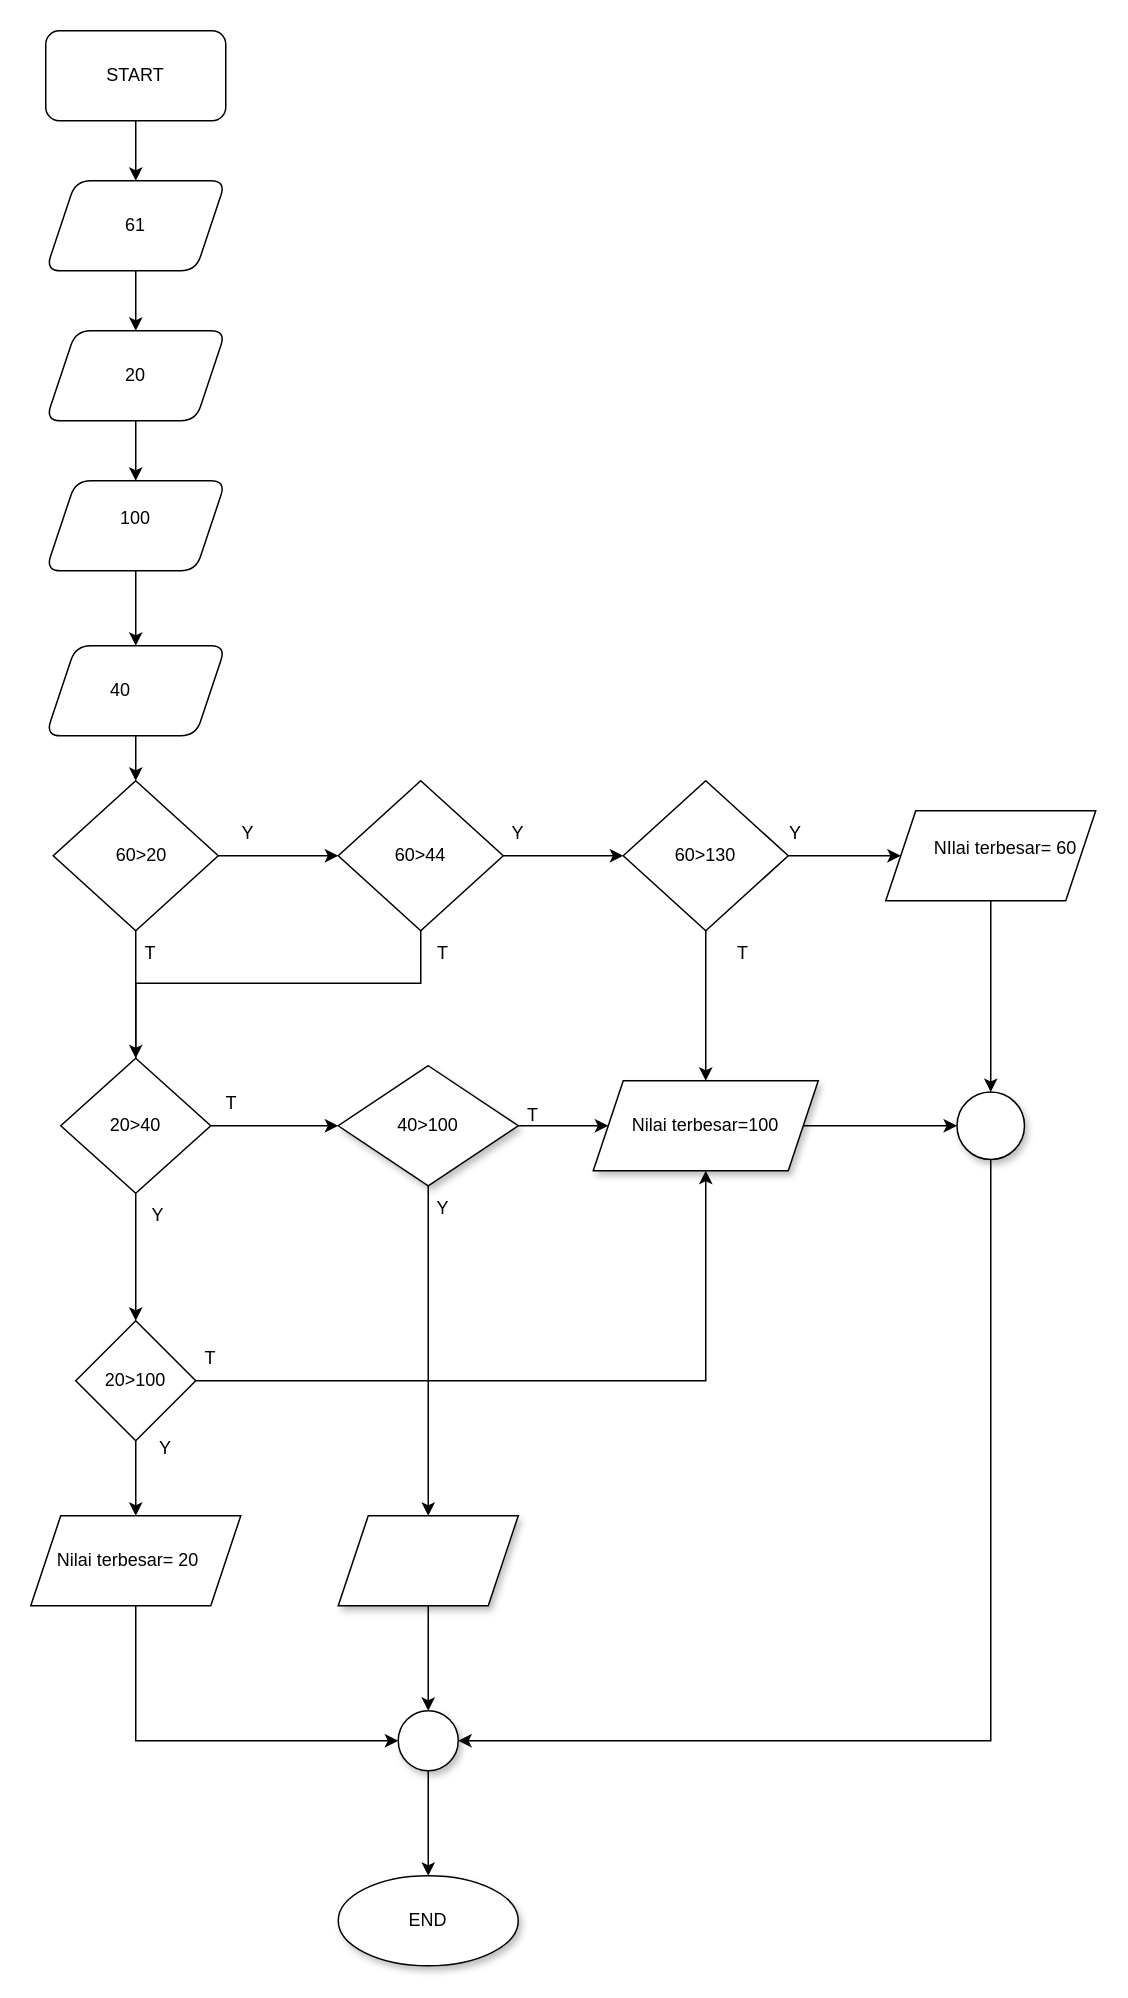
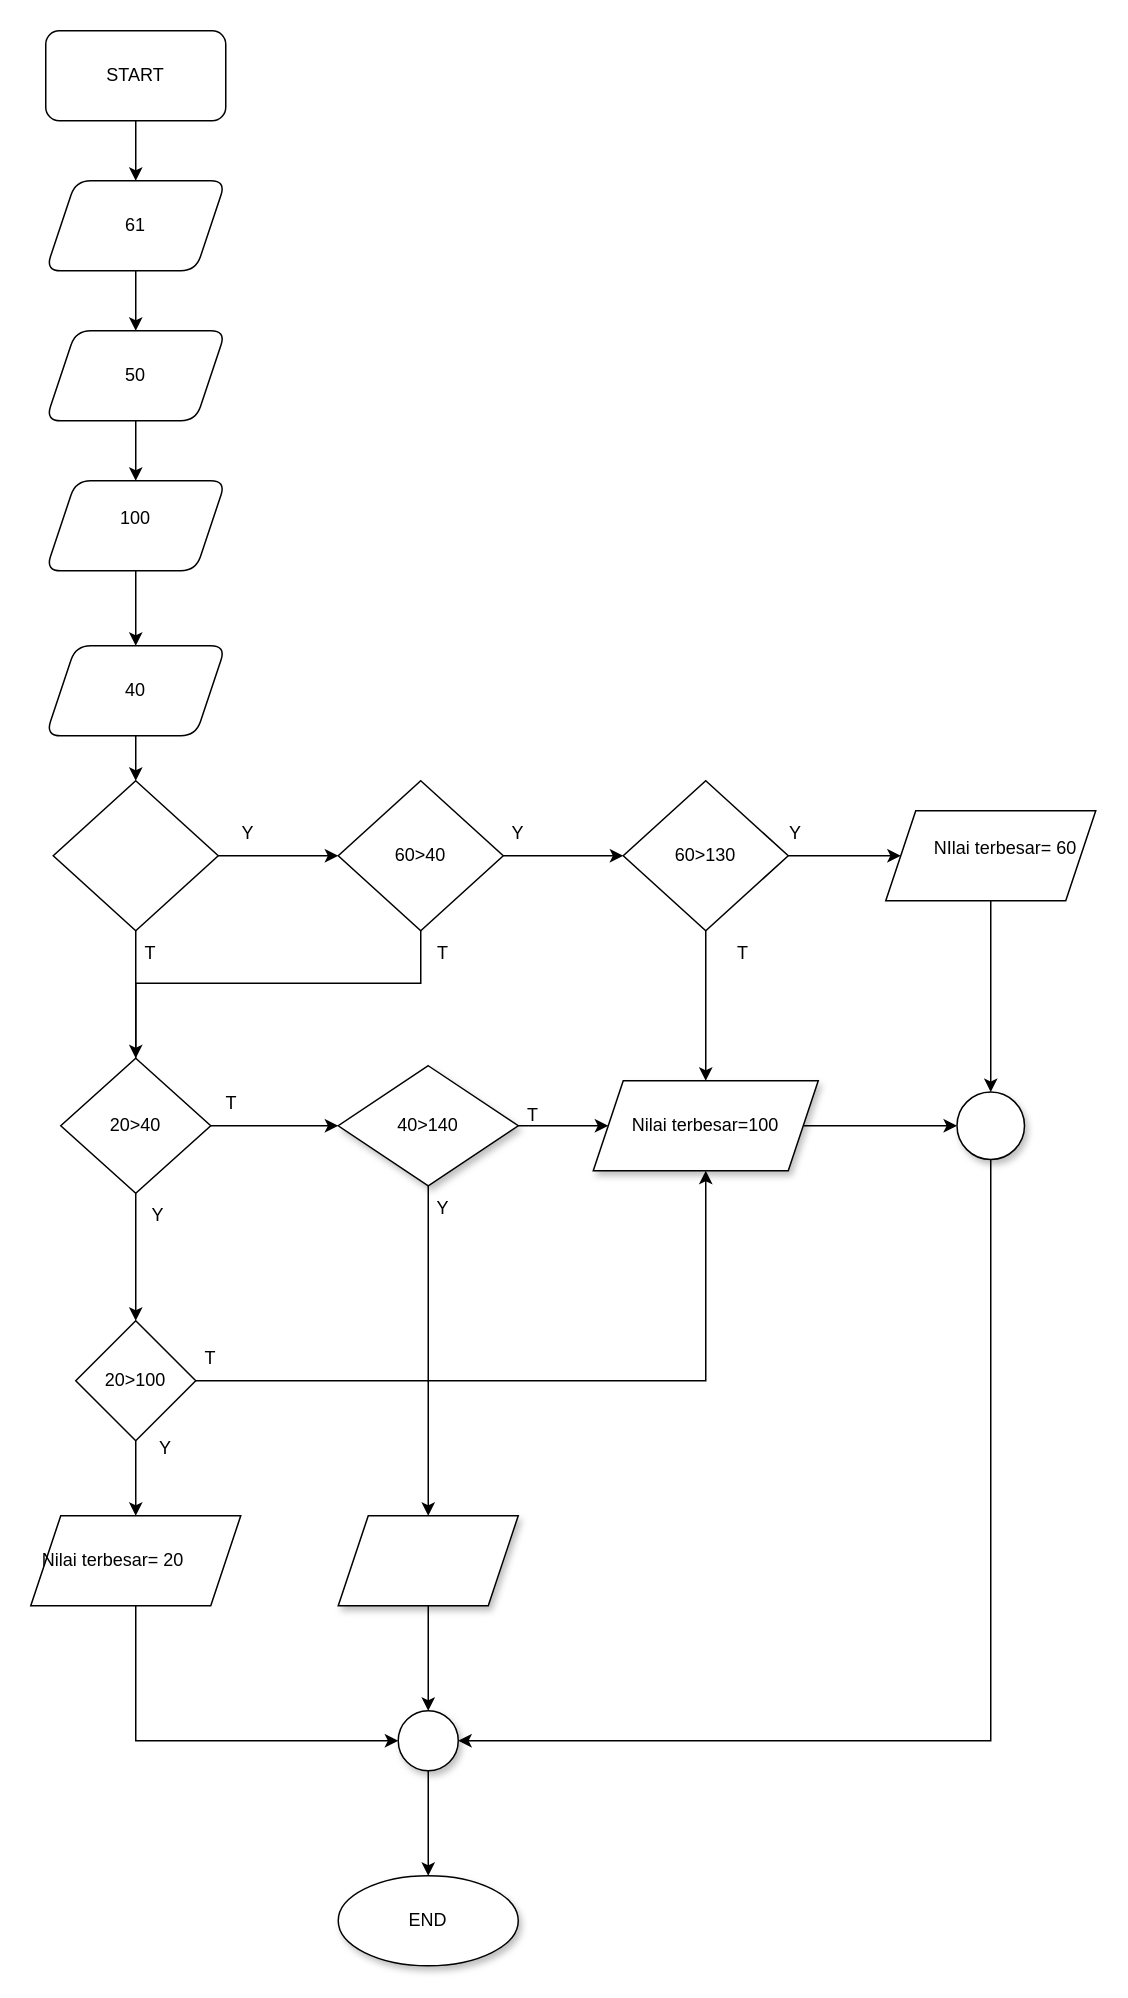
(136, 376) -> (136, 376)
(121, 691) -> (136, 691)
(142, 856) -> none
(421, 856) -> (421, 856)
(428, 1126) -> (428, 1126)
(128, 1561) -> (113, 1561)
